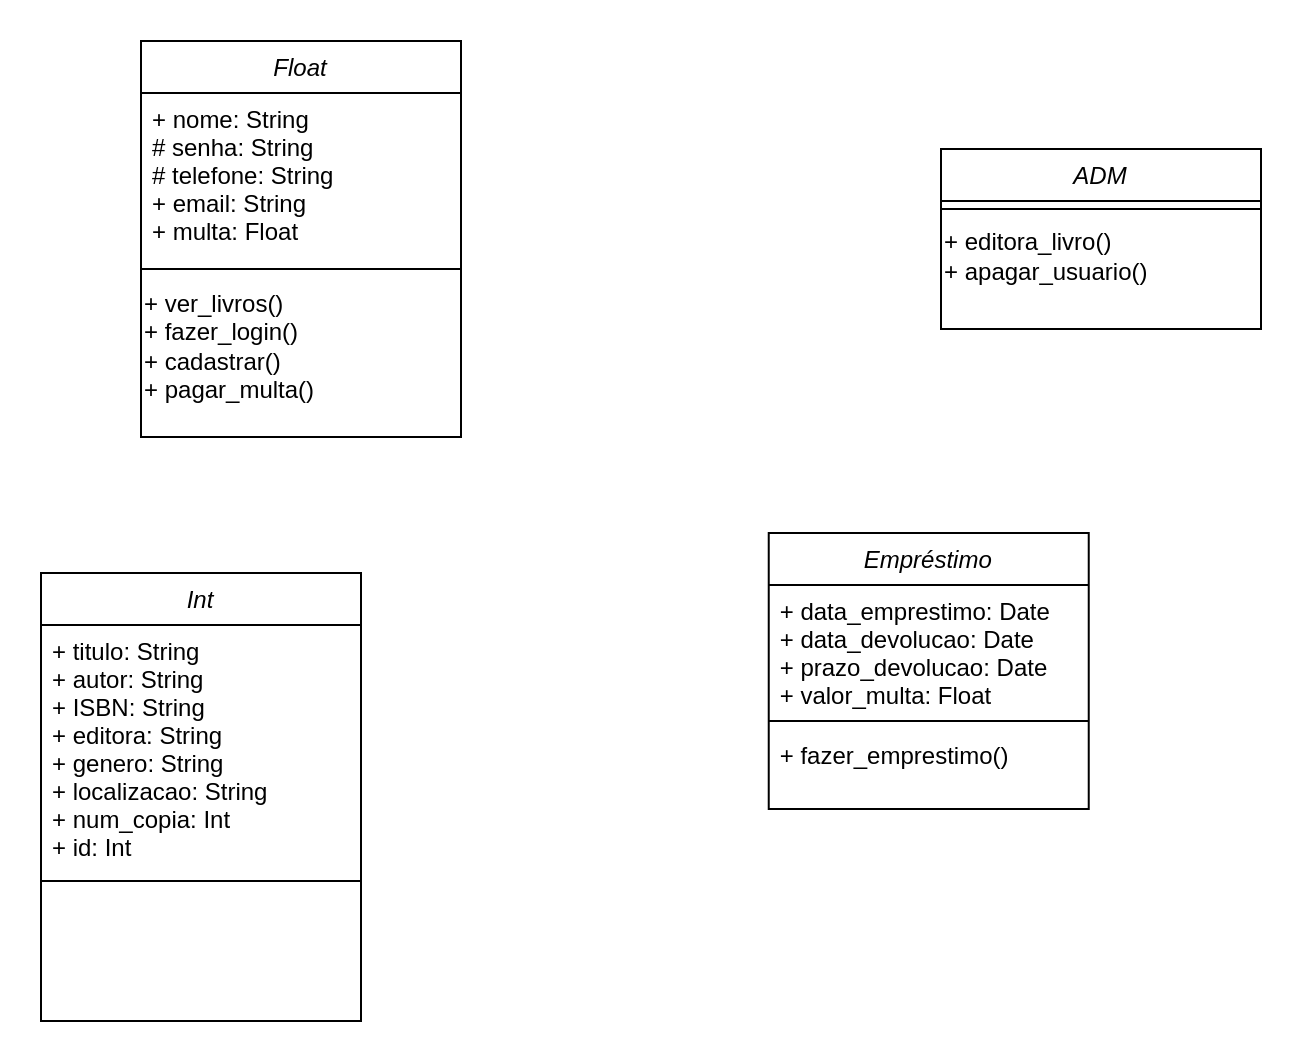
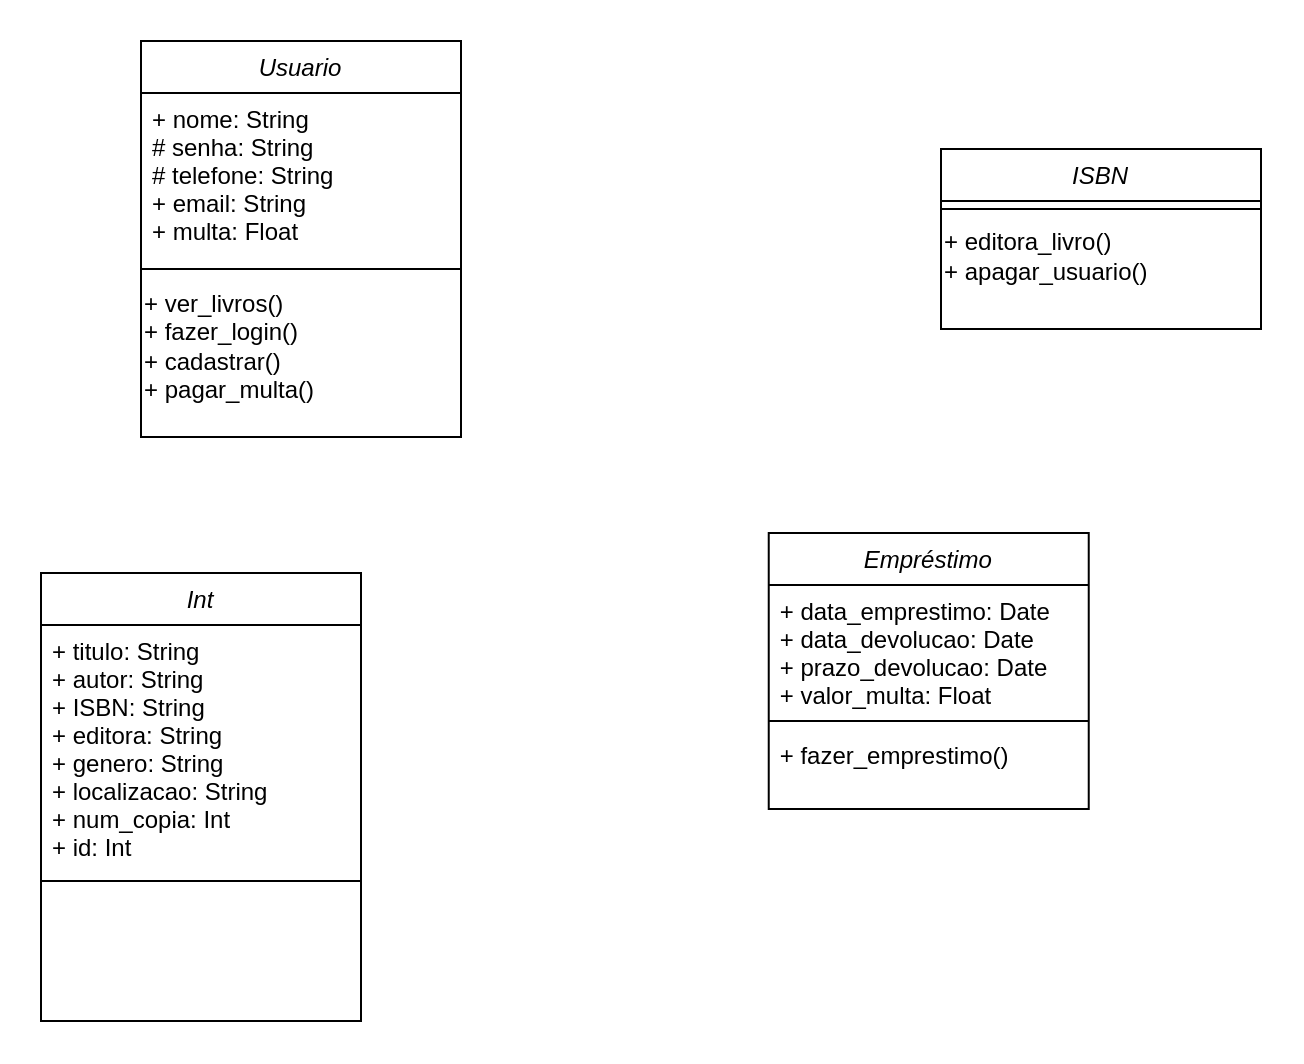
(300, 68) -> (300, 68)
(1100, 176) -> (1100, 176)
